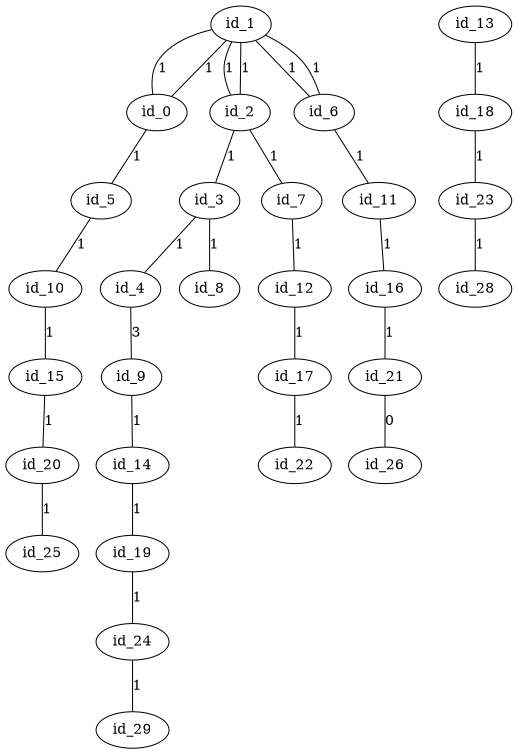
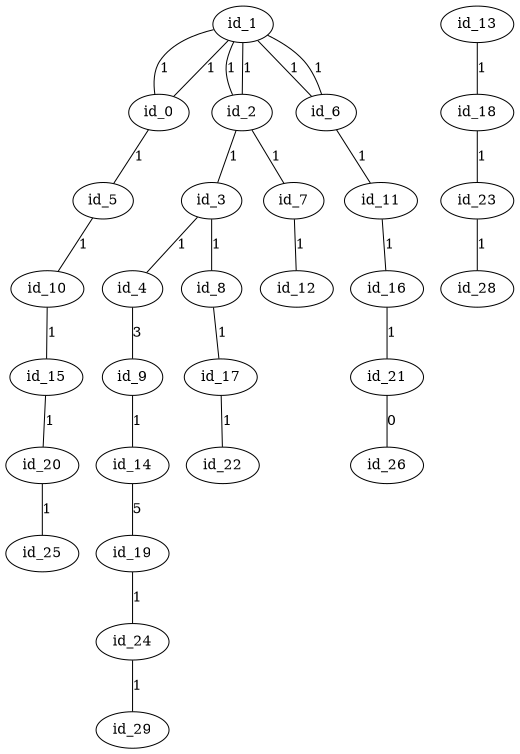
(295, 333) -> (216, 333)
(138, 509) -> (138, 509)
